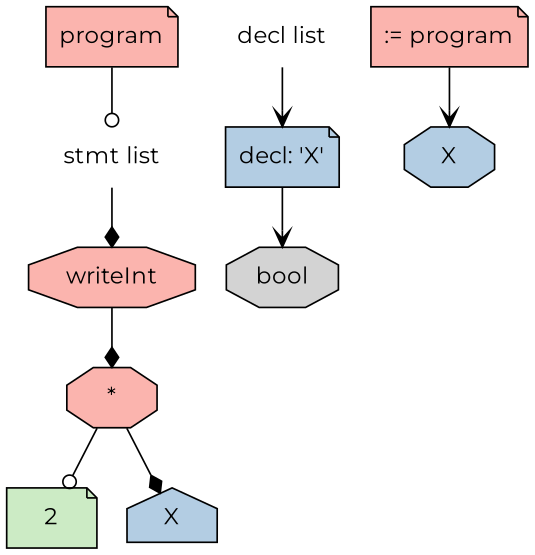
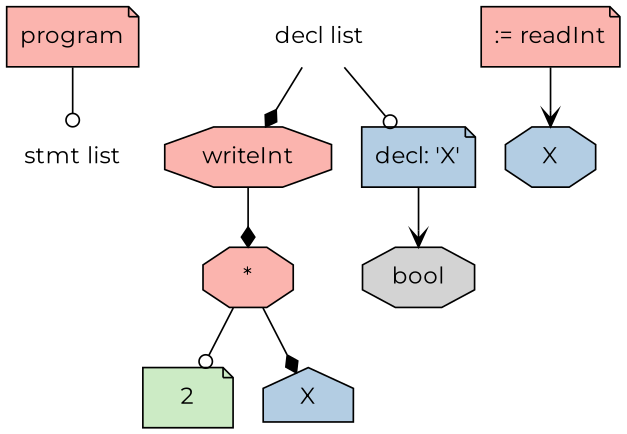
(449, 37) -> (551, 37)
(282, 89) -> (365, 92)
(112, 207) -> (289, 88)
